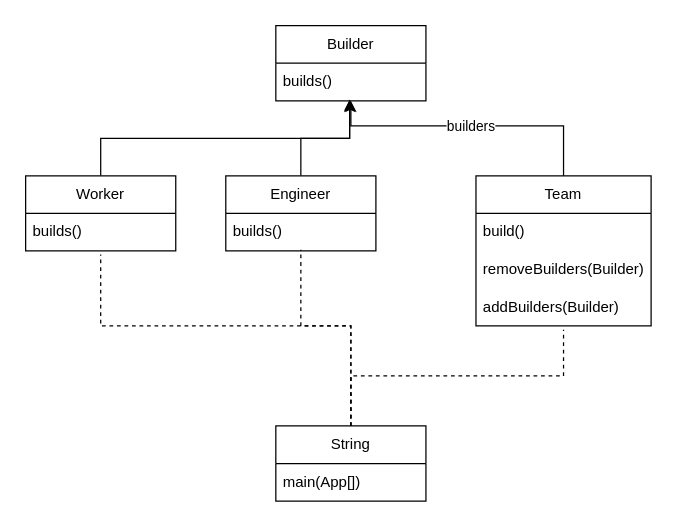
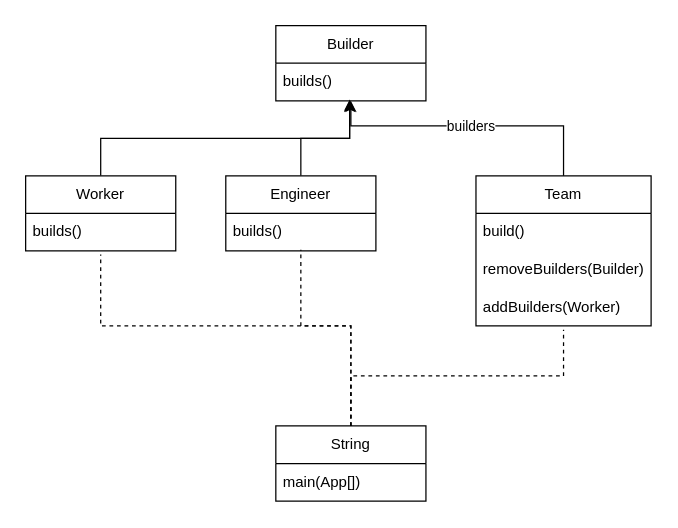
(559, 307) -> (559, 307)
